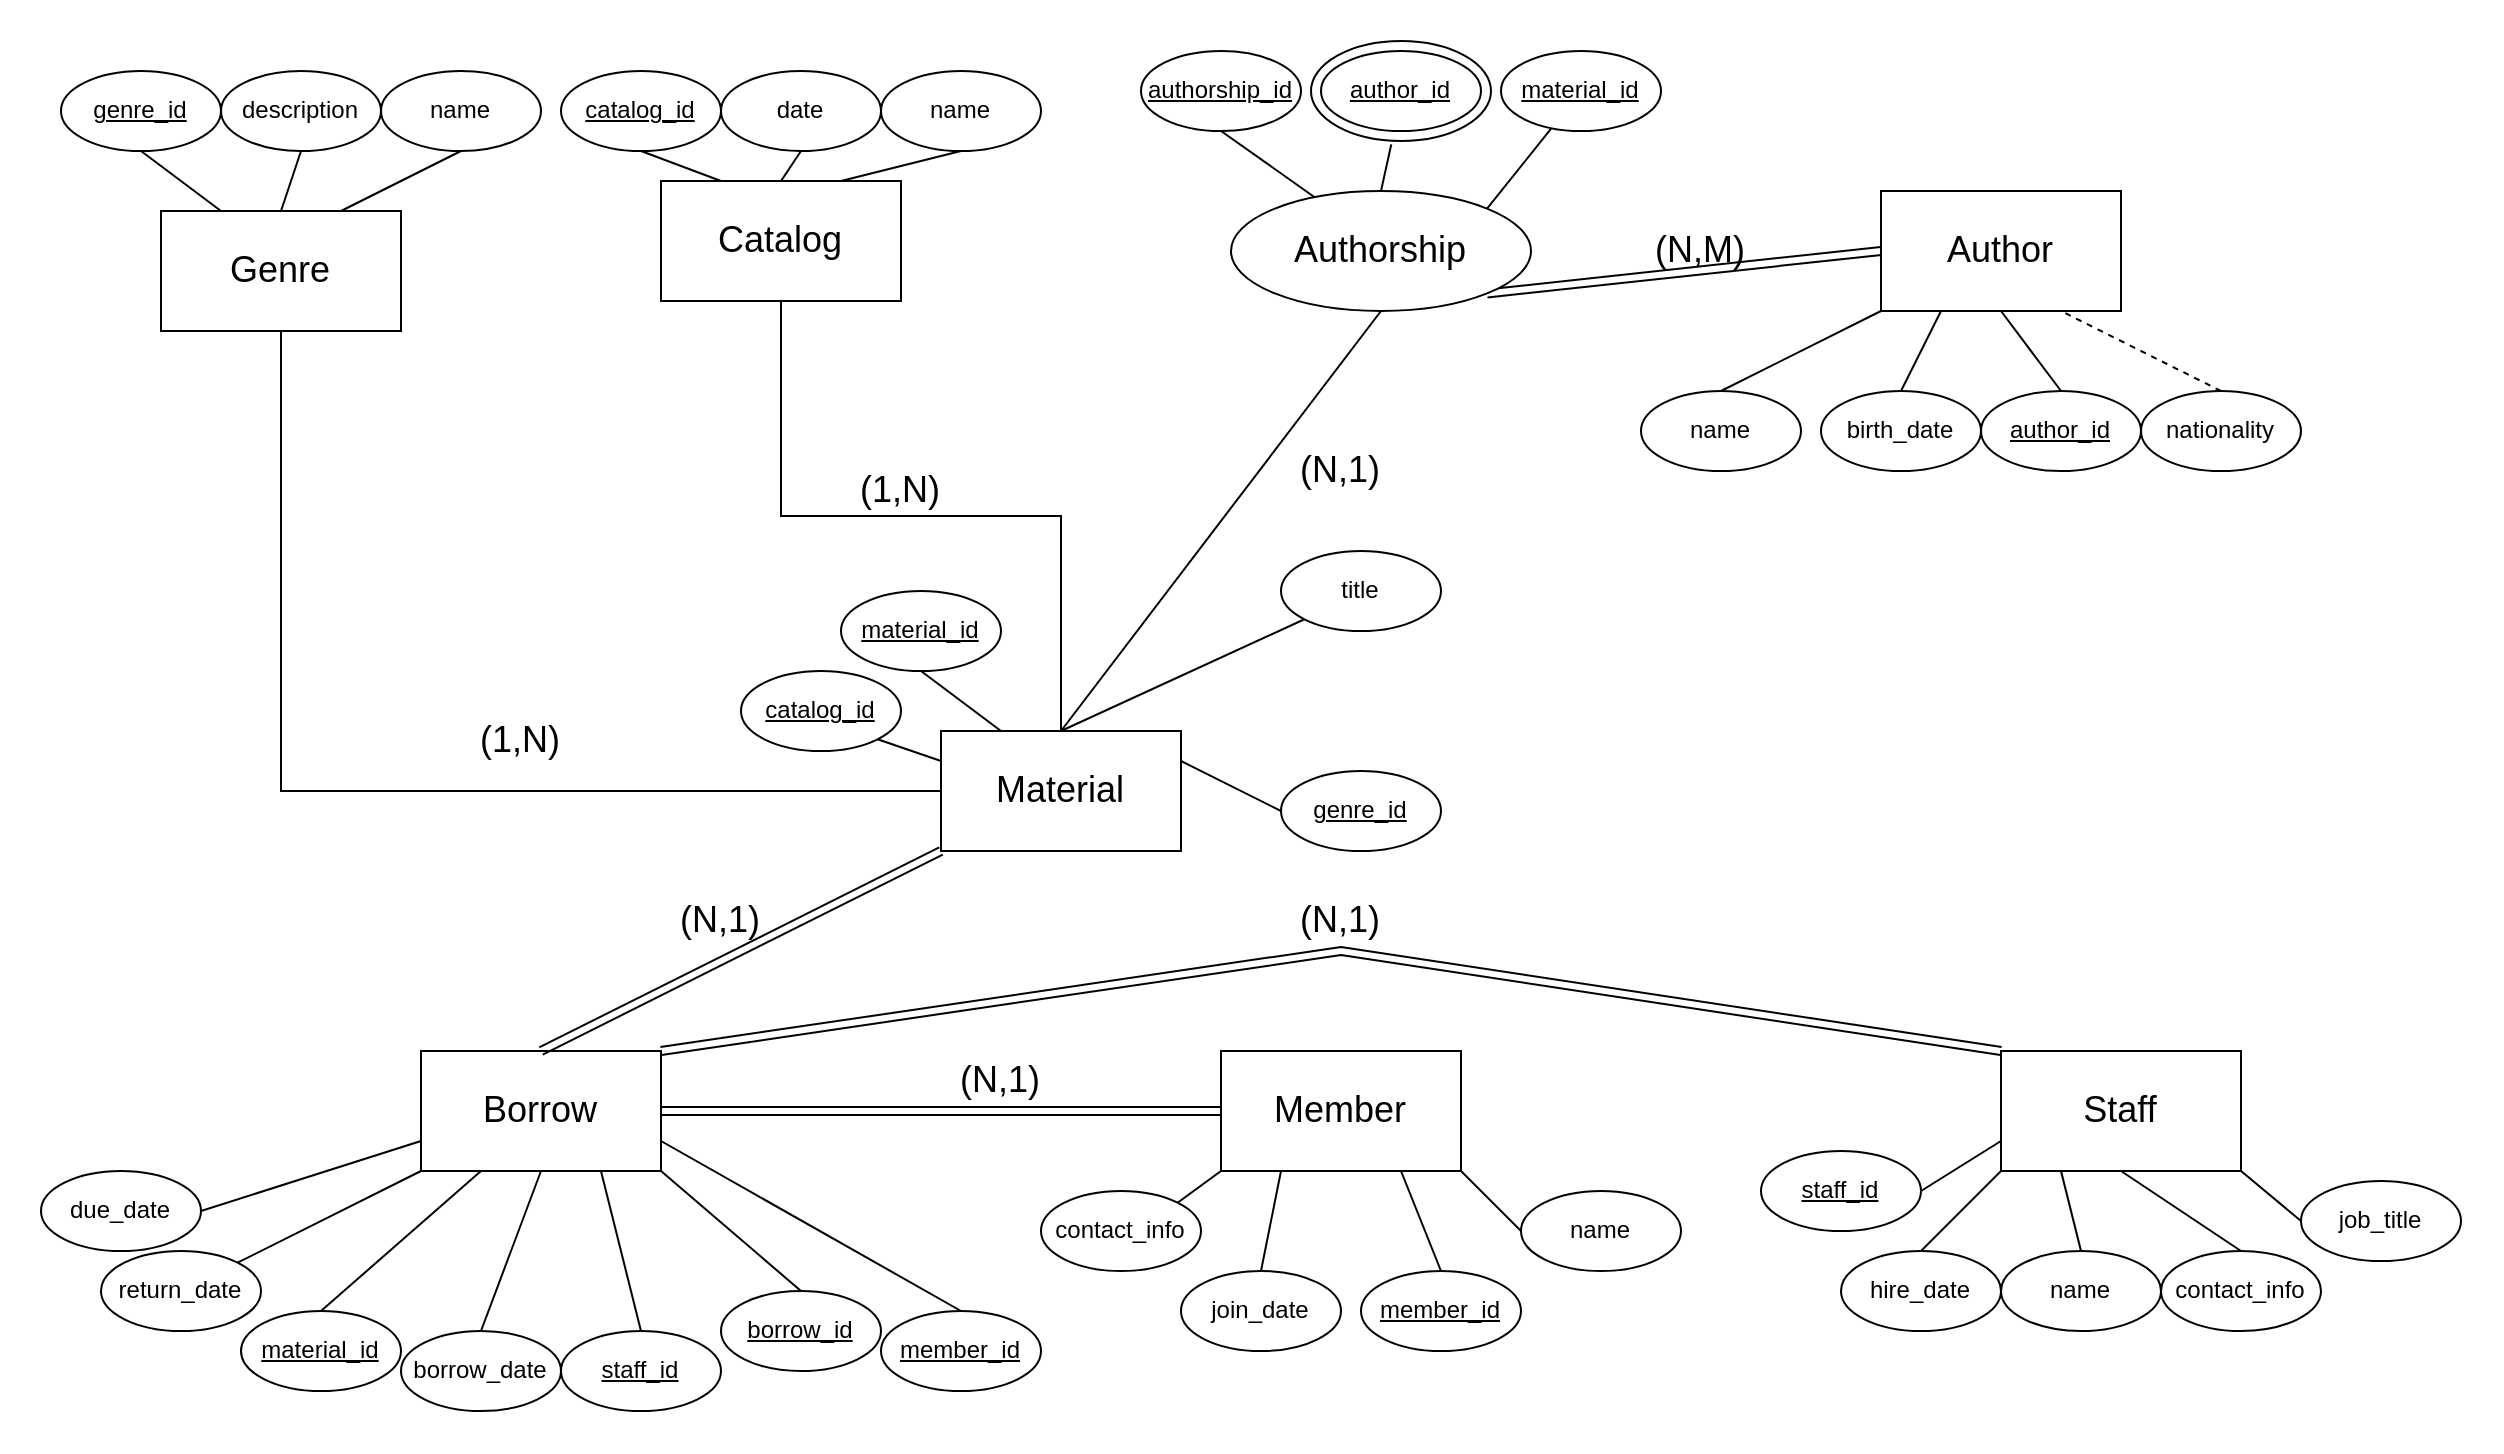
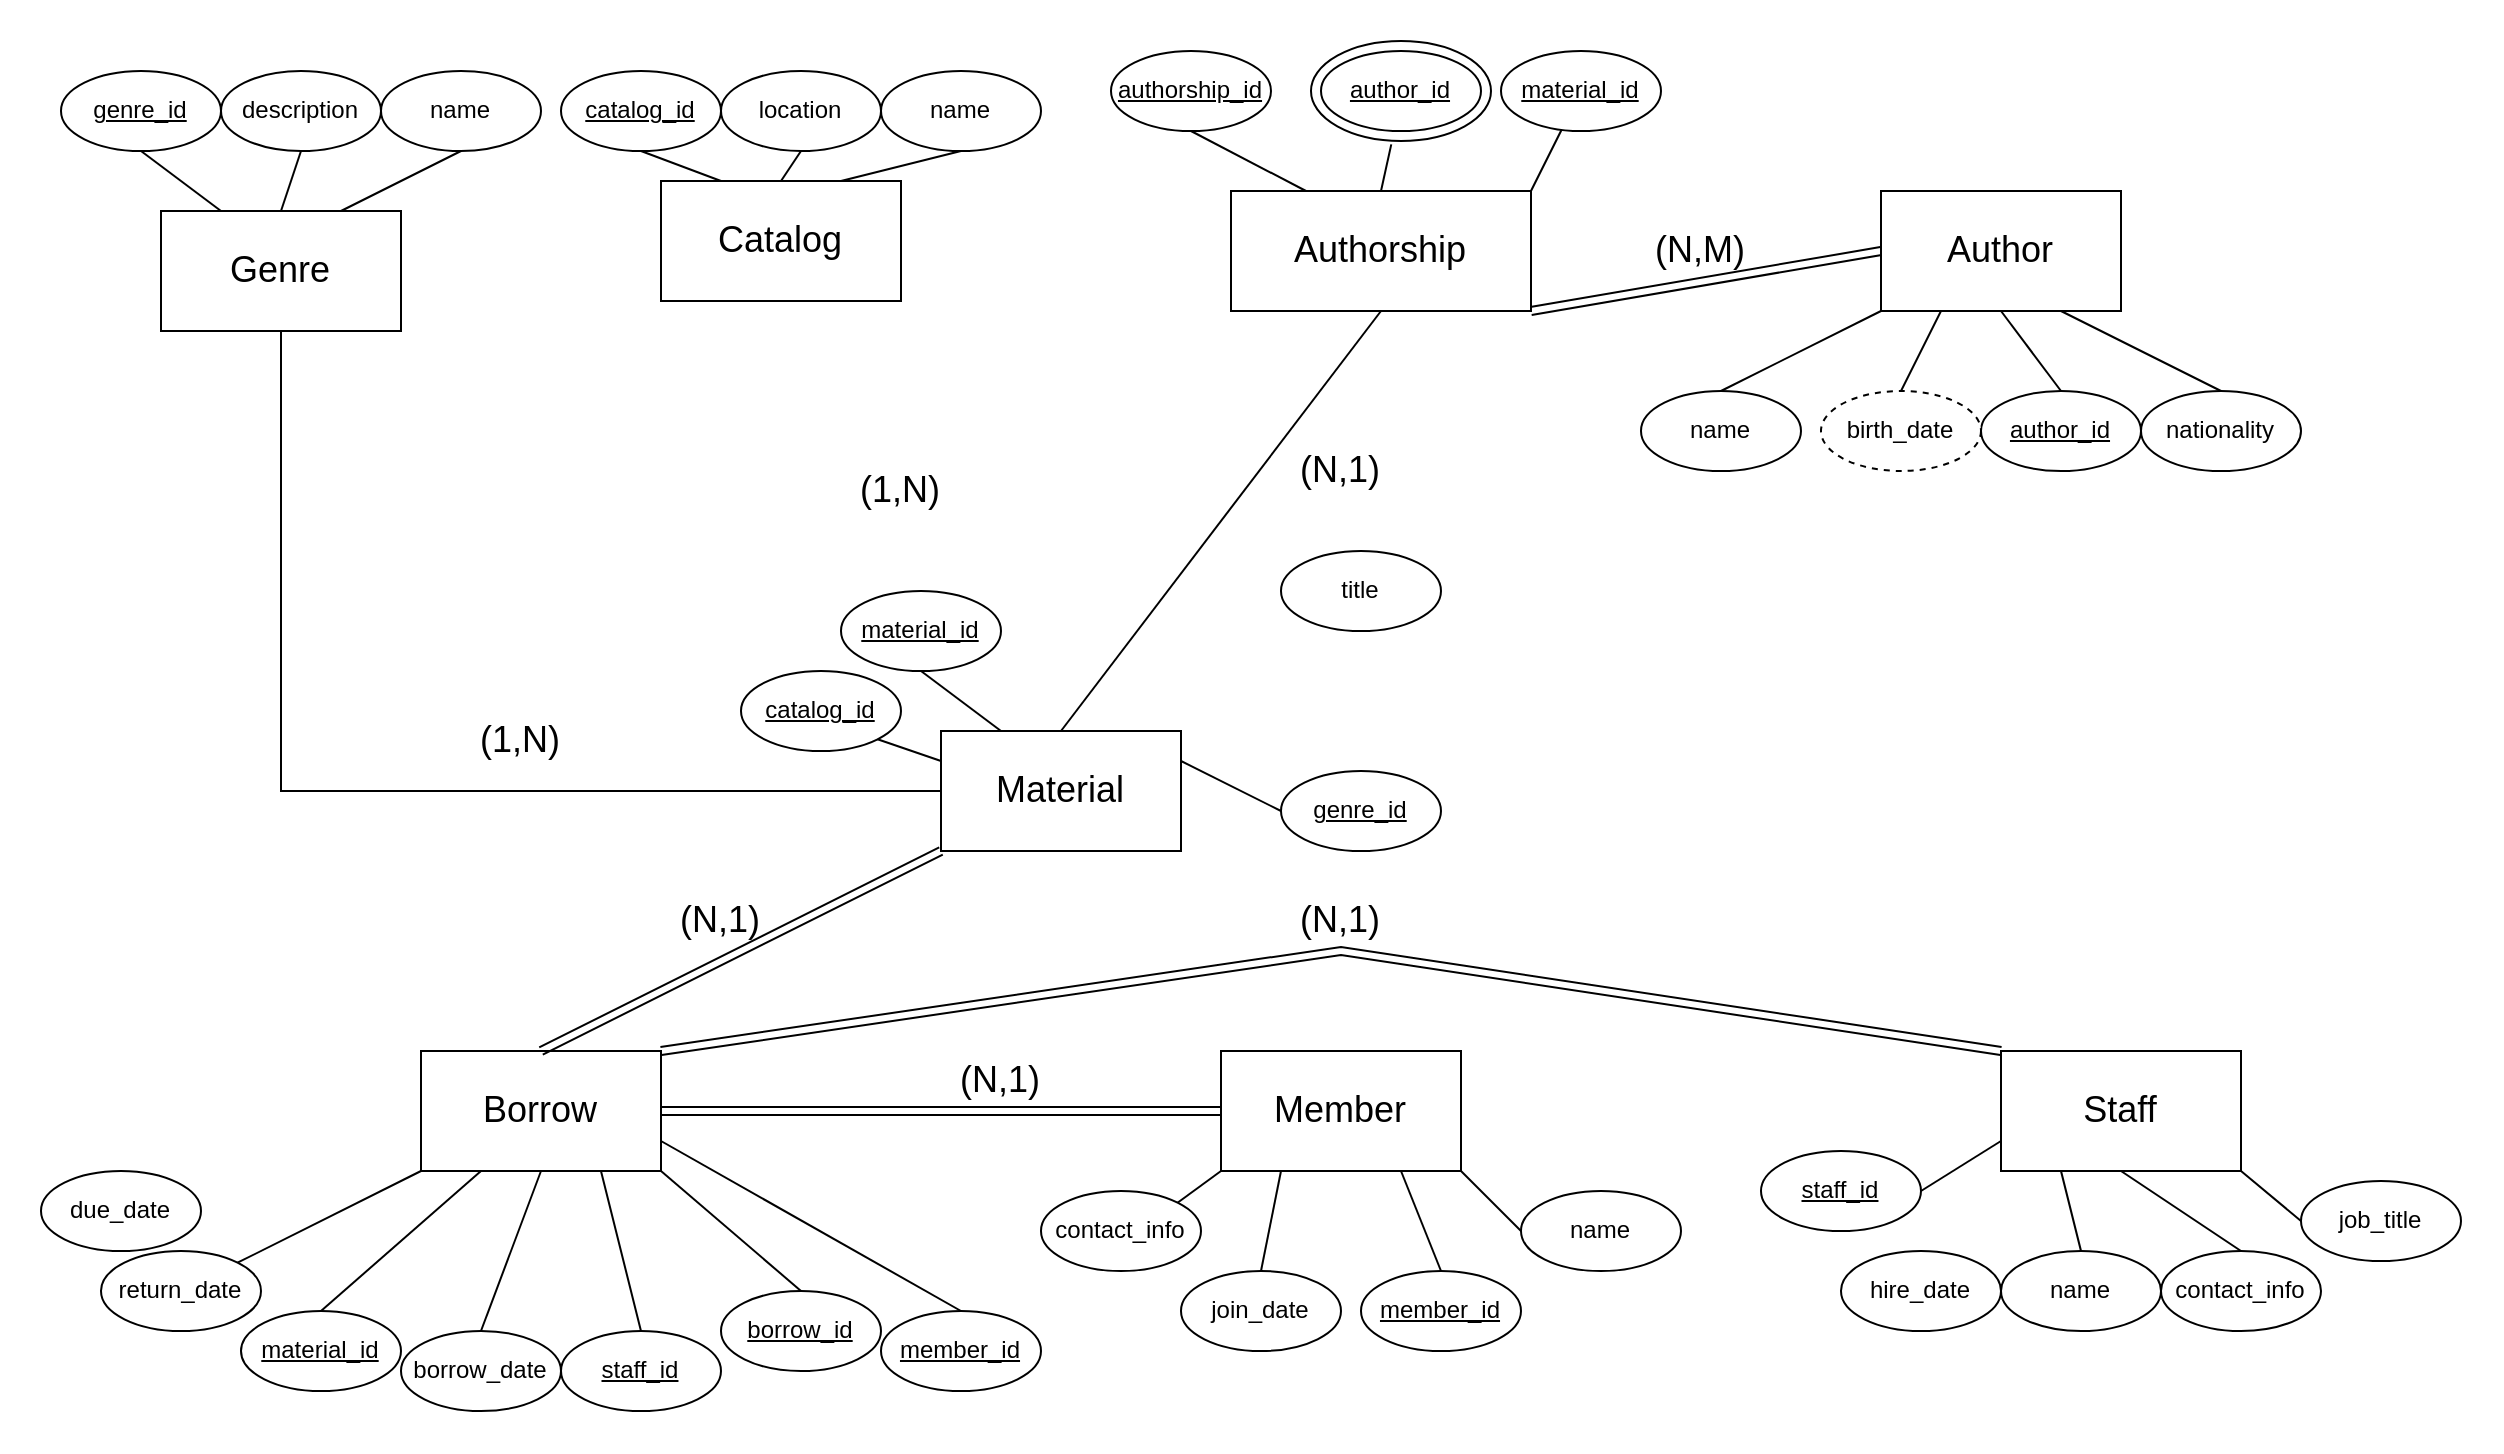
(1221, 91) -> (1191, 91)
(801, 111) -> (801, 111)
(1381, 251) -> (1381, 251)
(2139, 350) -> (2139, 350)
(1901, 431) -> (1901, 431)
(1186, 674) -> none
(1061, 722) -> none
(311, 1176) -> none
(1961, 1211) -> none
